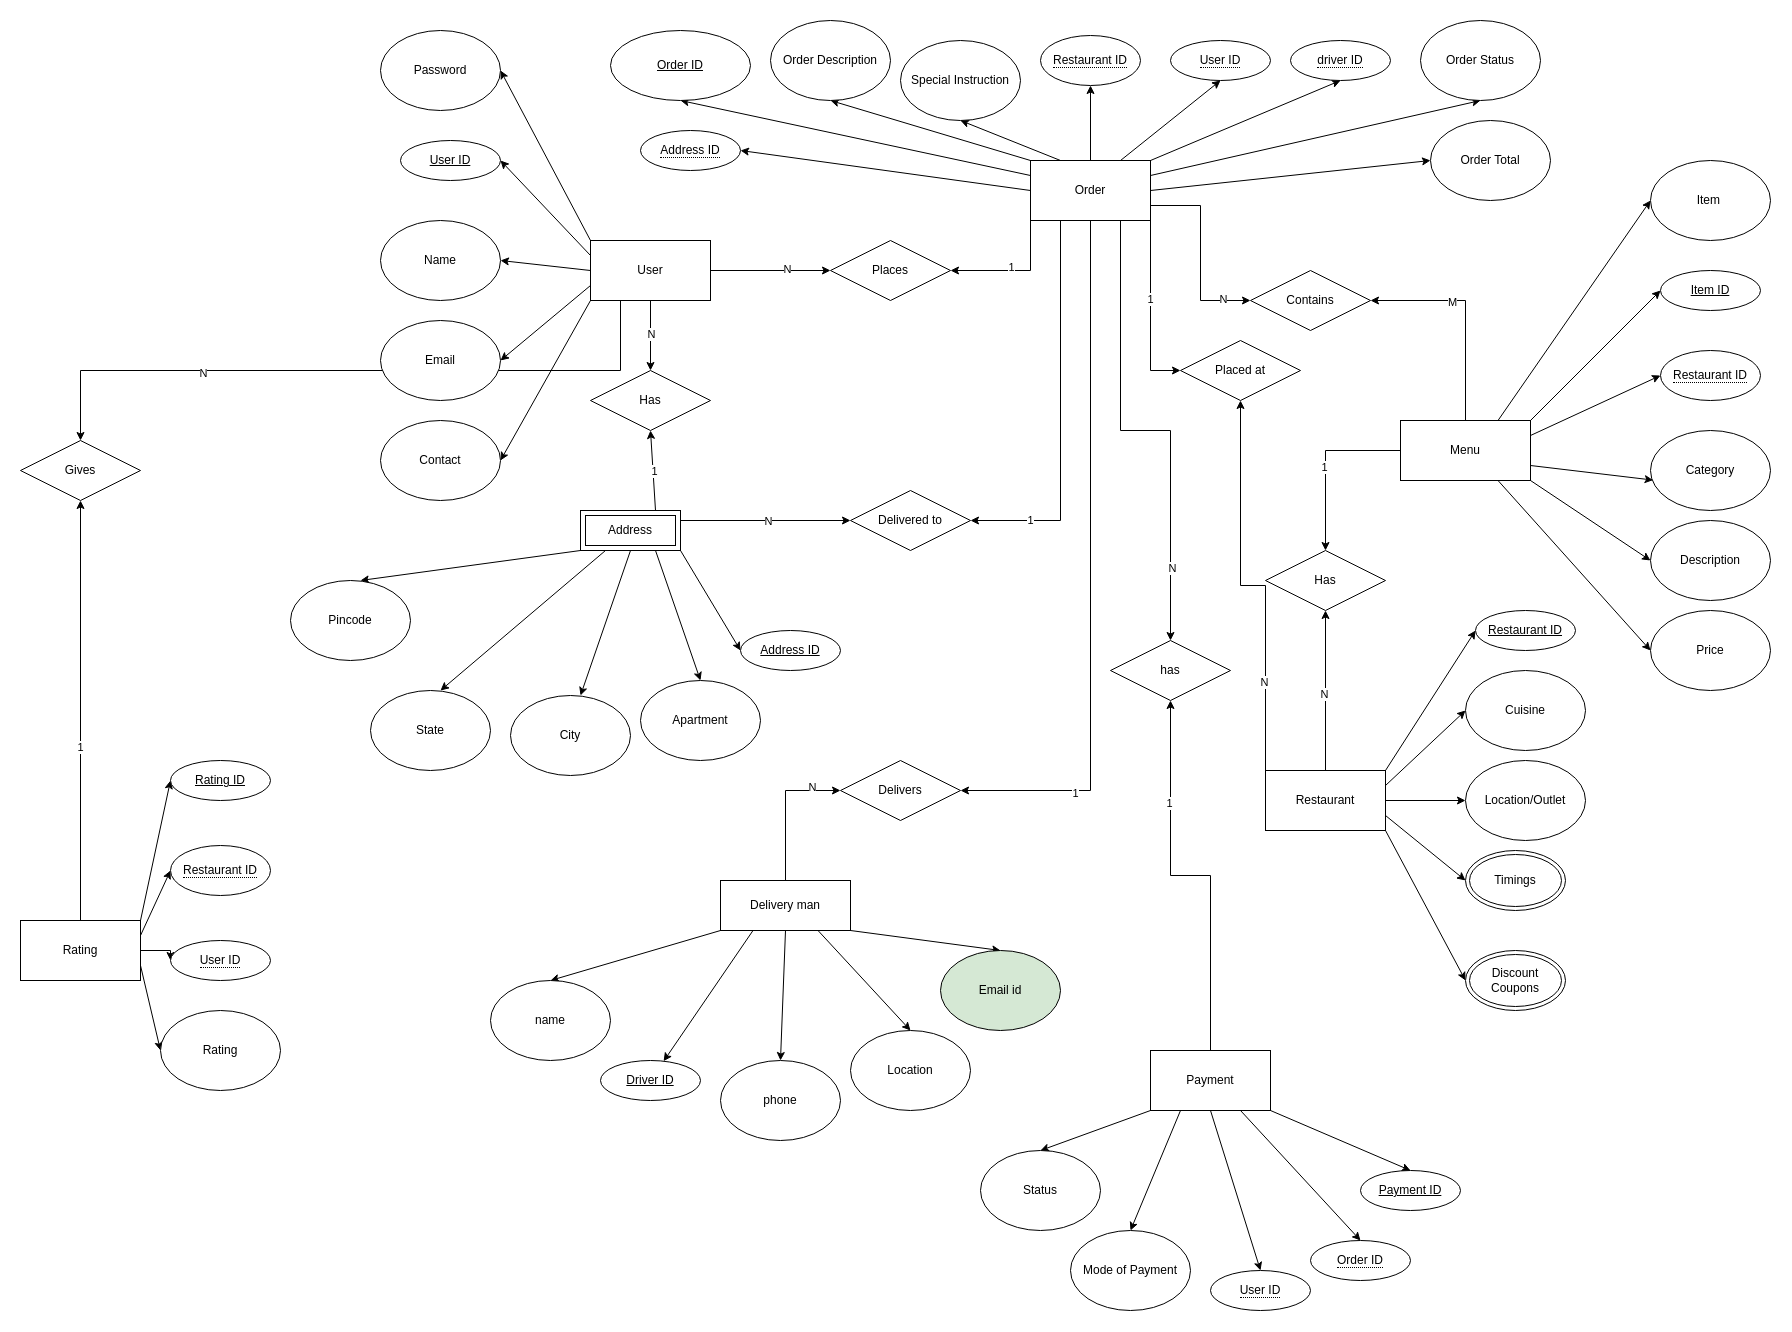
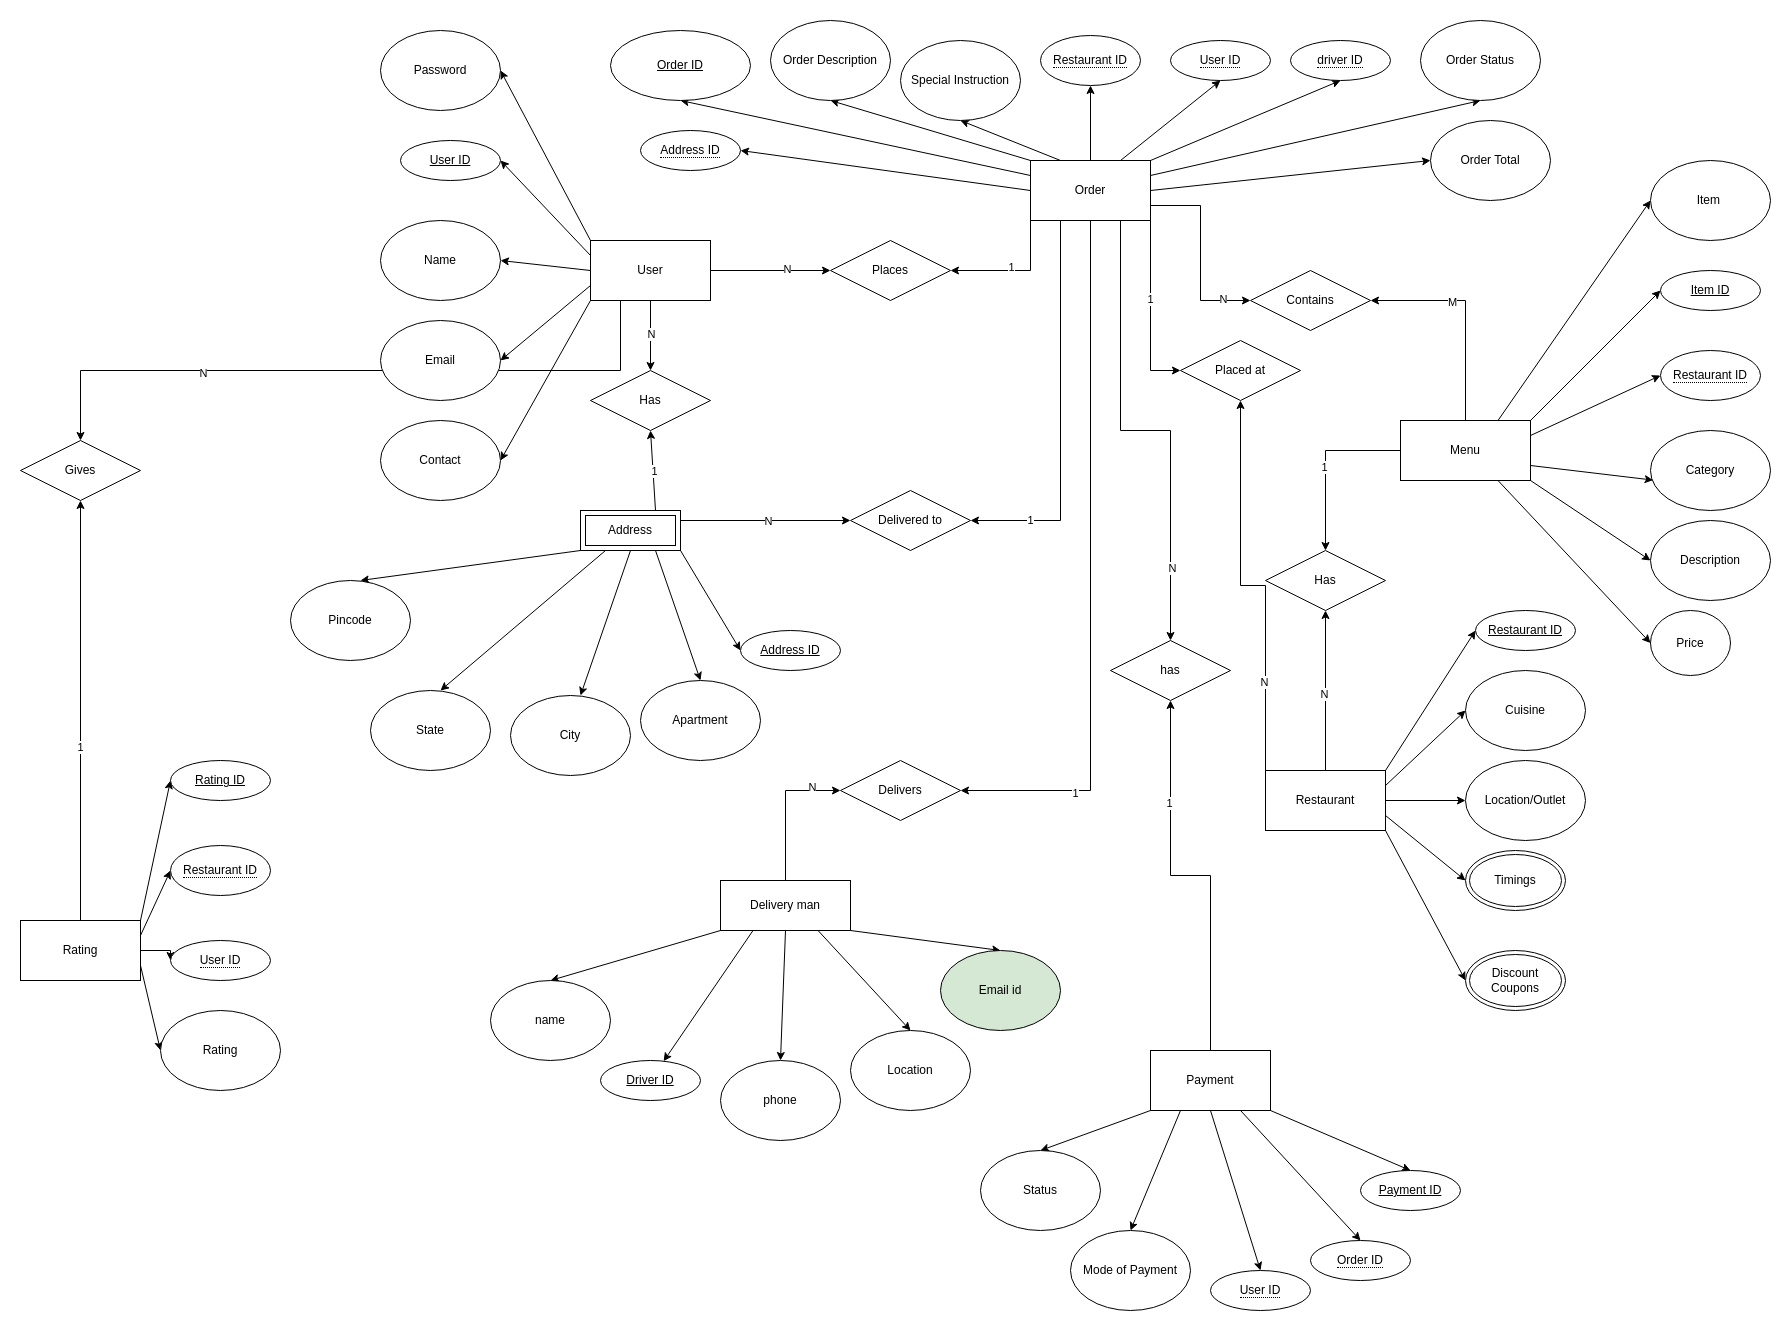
(1711, 651) -> (1691, 643)
